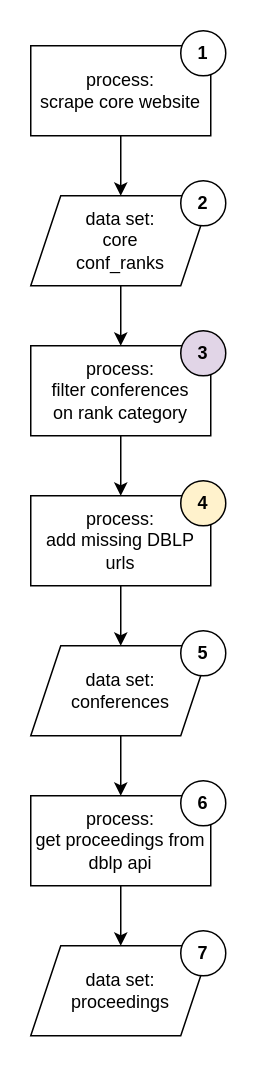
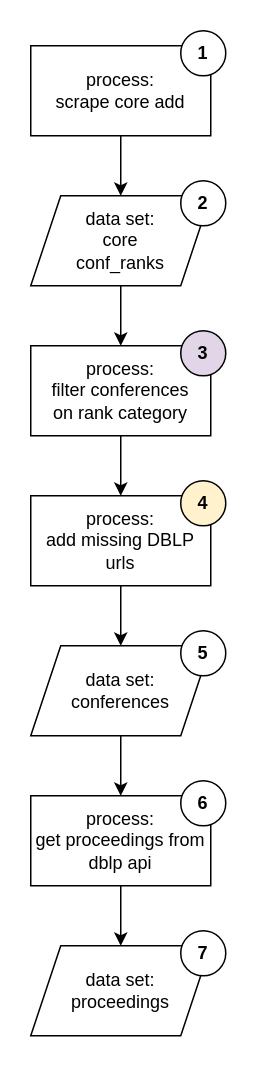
(121, 91) -> (121, 91)
